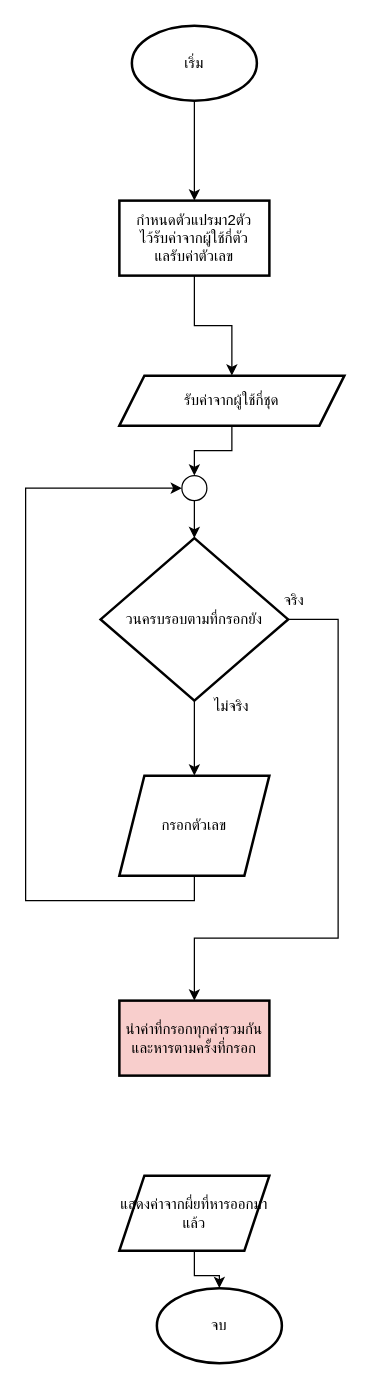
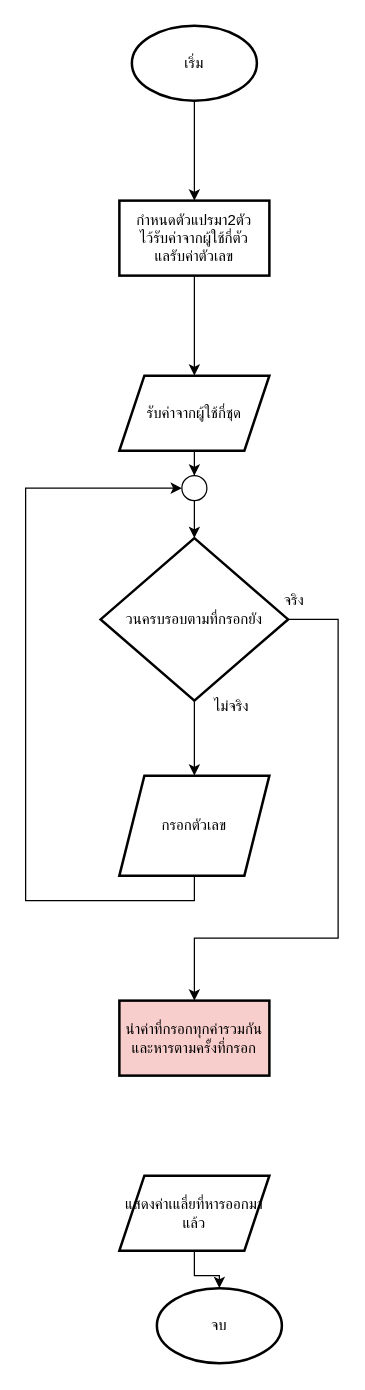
(232, 401) -> (194, 413)
(194, 1213) -> (194, 1213)
